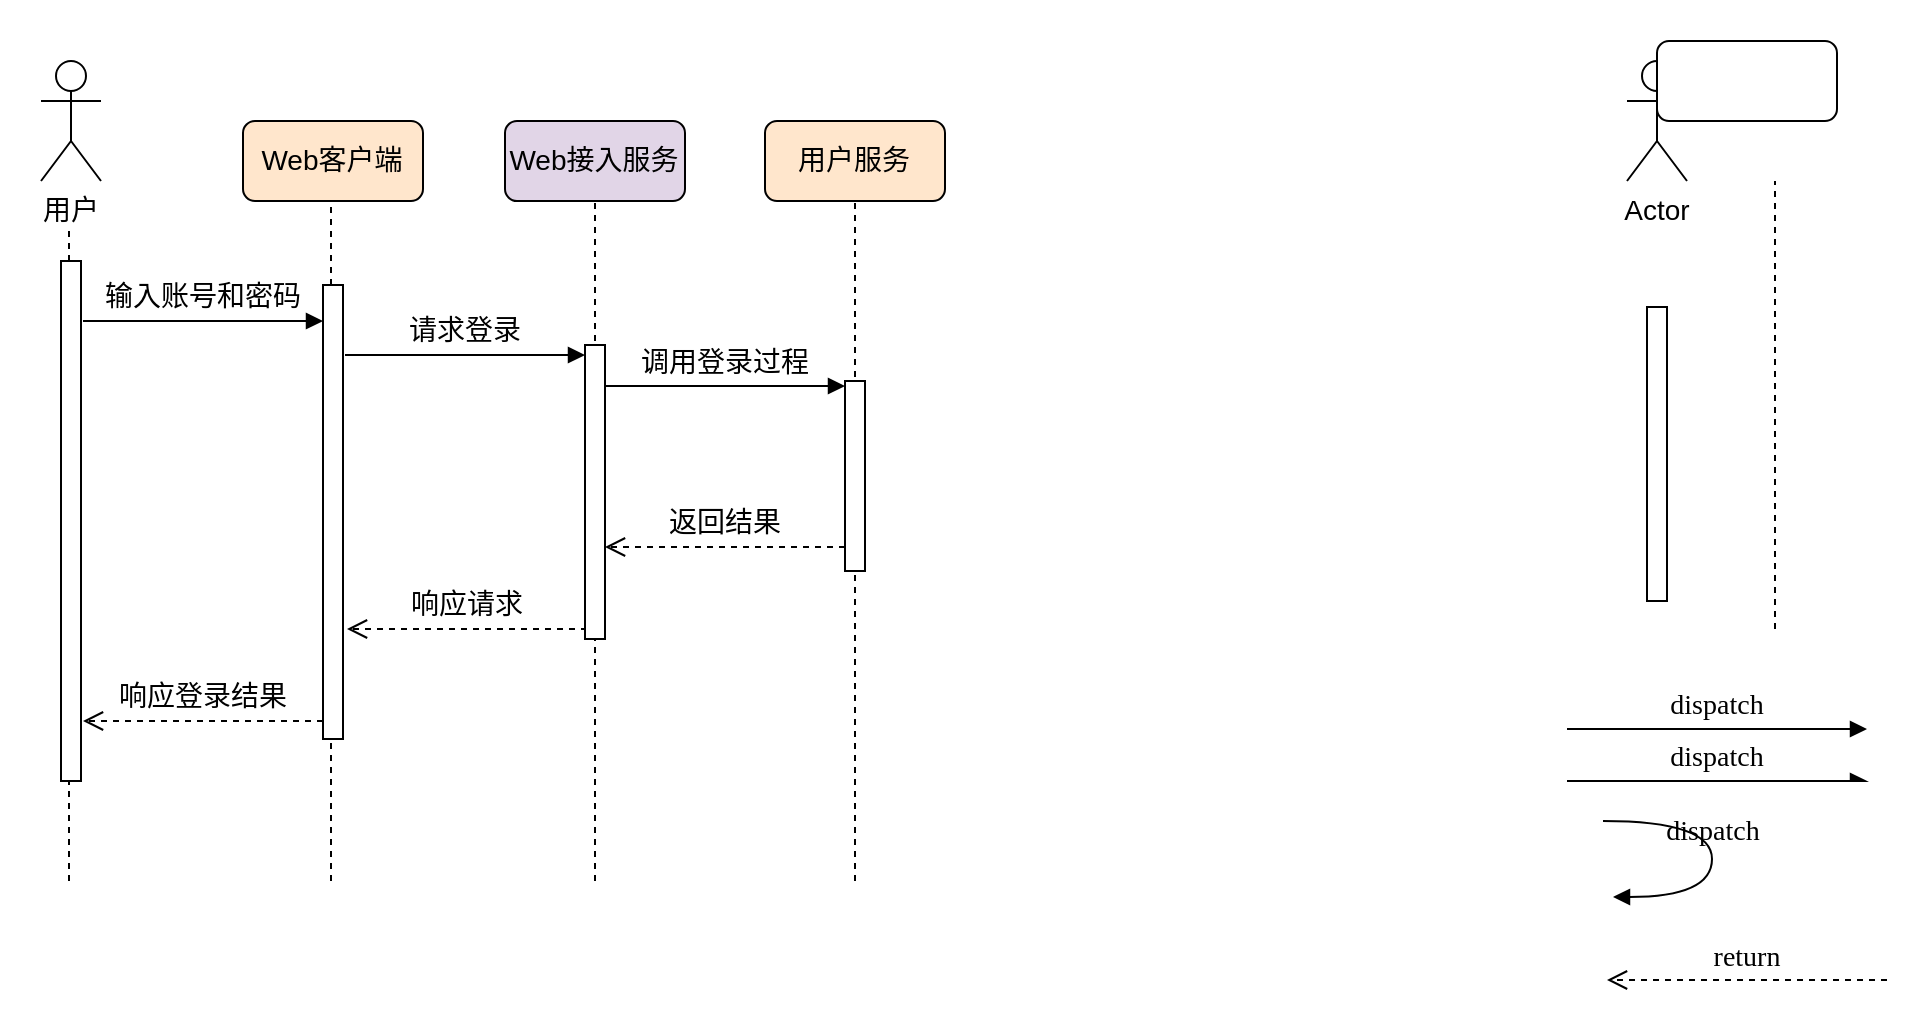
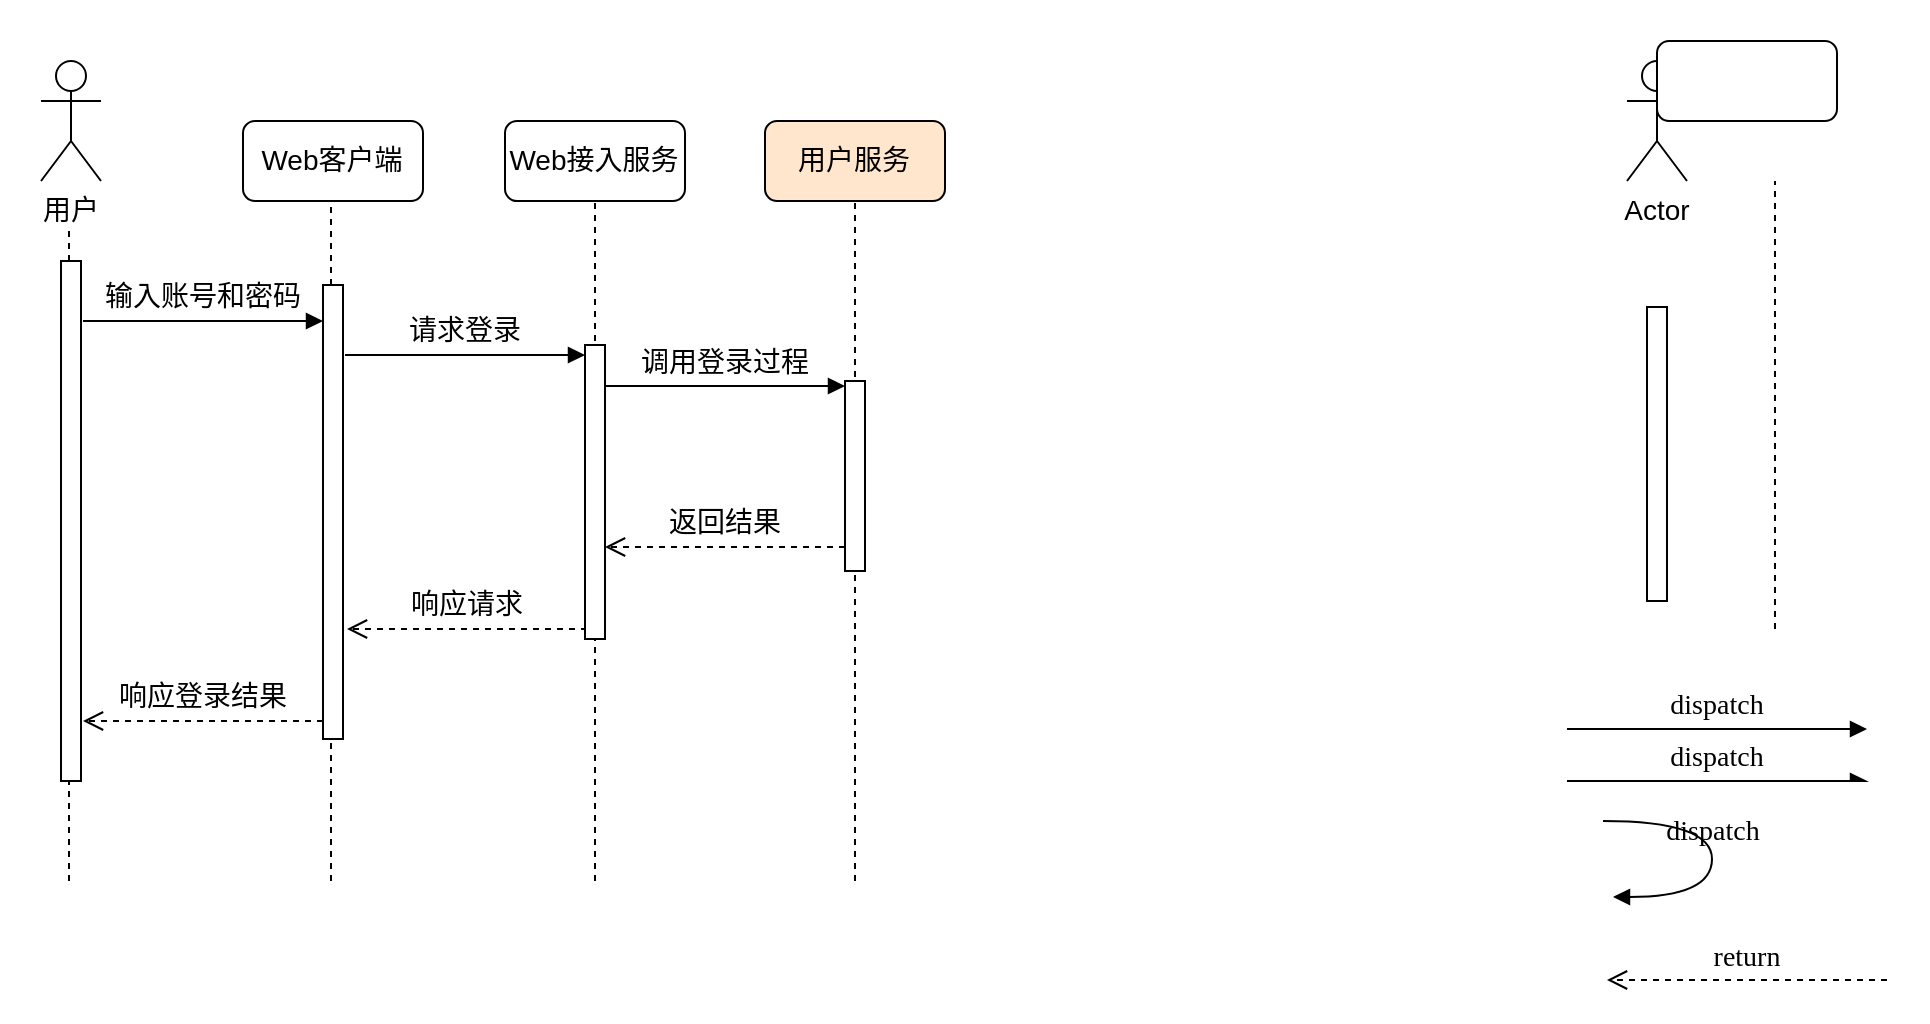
(333, 161) -> (333, 161)
(595, 161) -> (595, 161)
